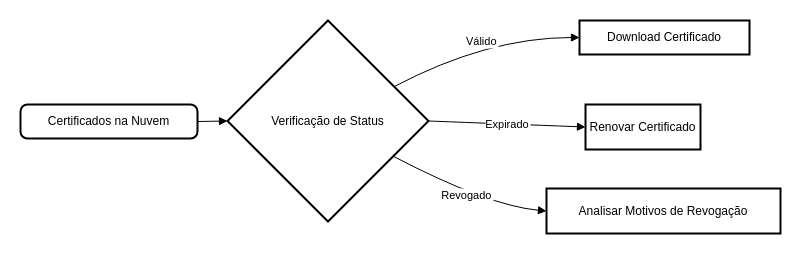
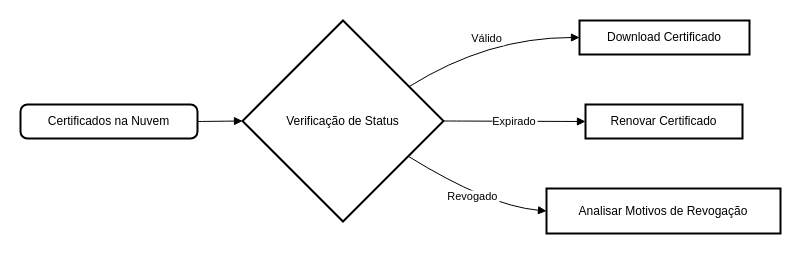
(328, 121) -> (343, 121)
(643, 127) -> (664, 122)
